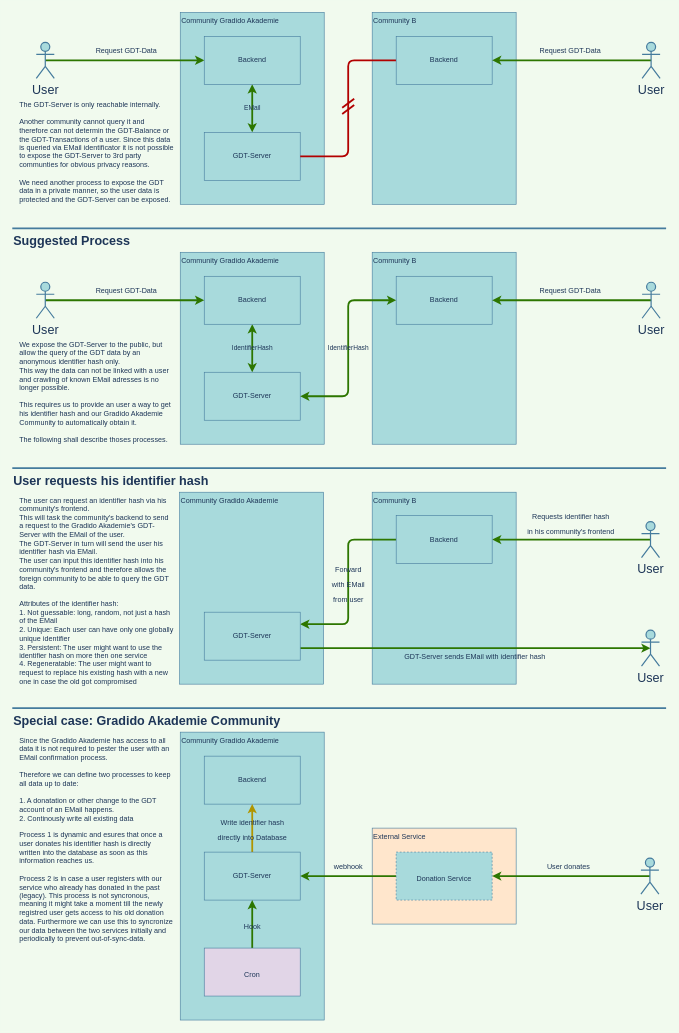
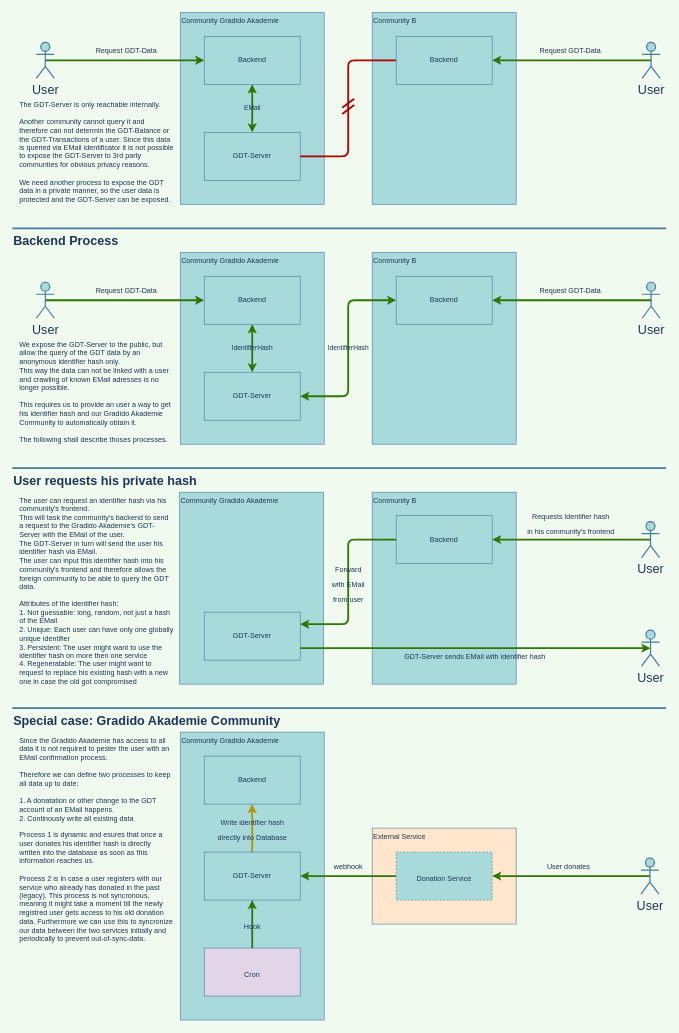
(72, 240) -> (65, 240)
(112, 480) -> (110, 480)
